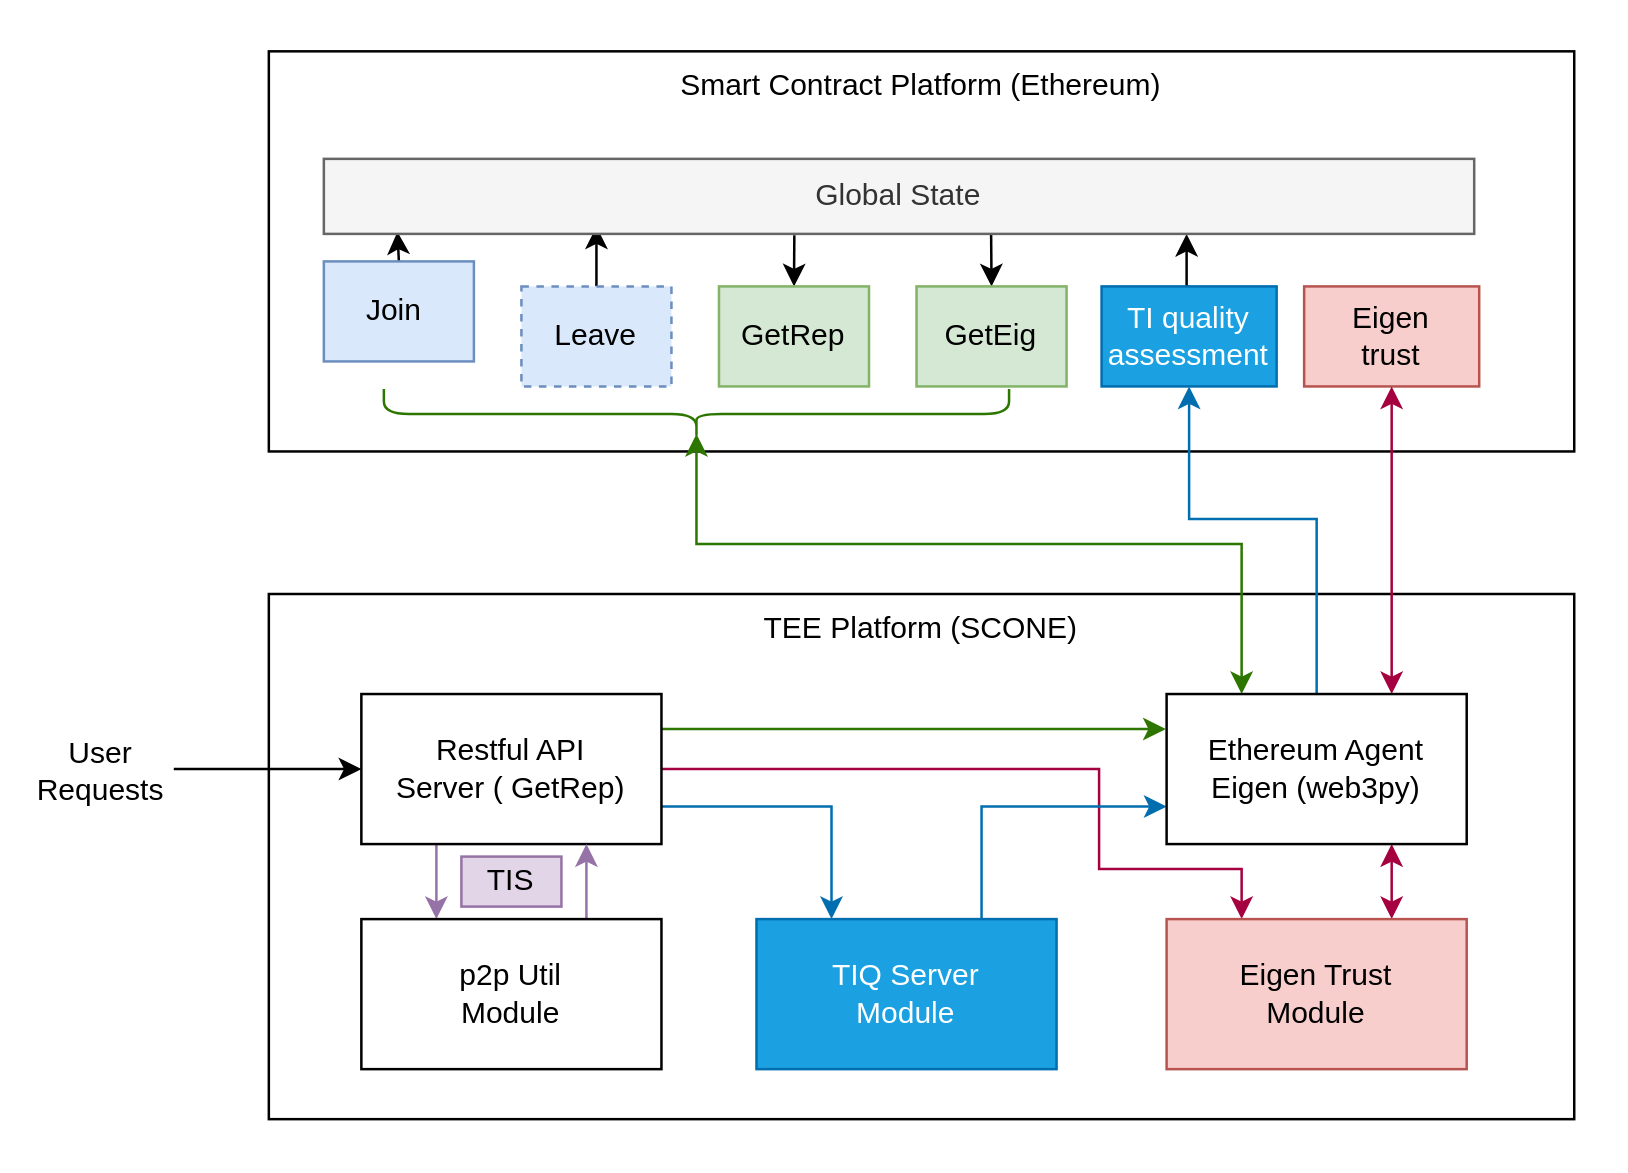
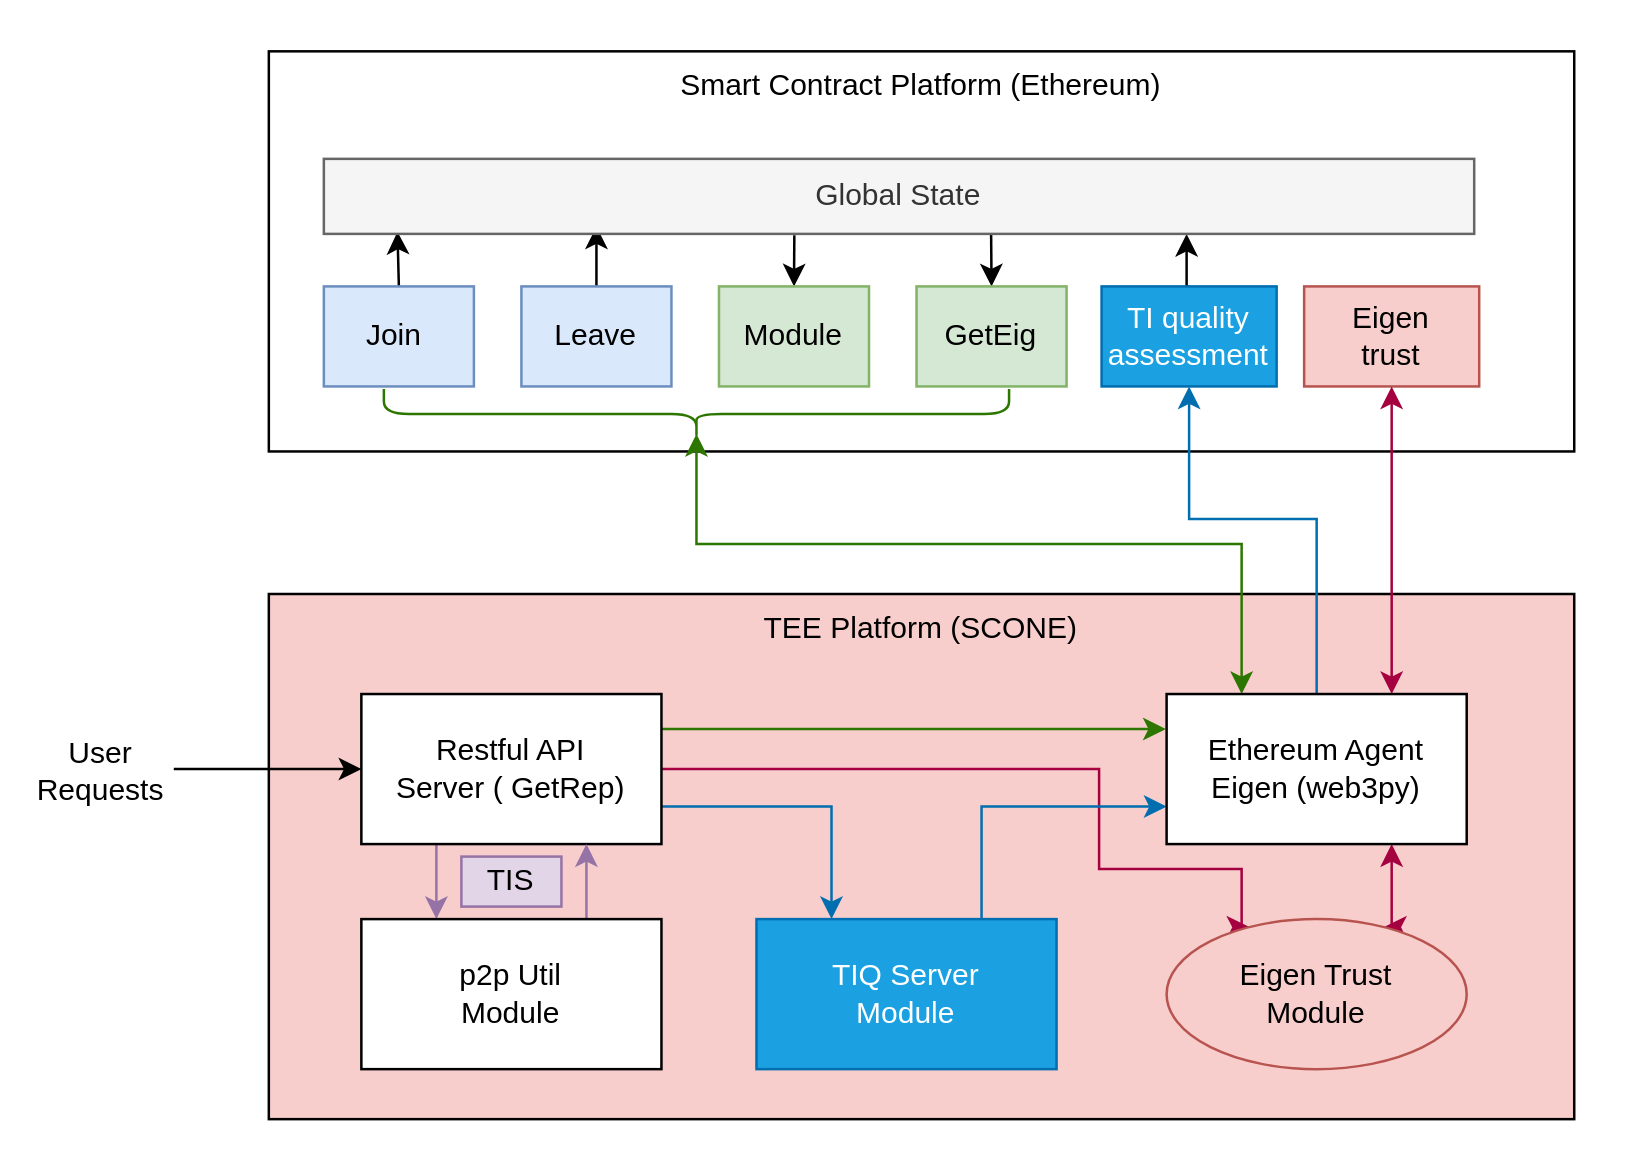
(399, 311) -> (399, 336)
(596, 336) -> (596, 336)
(794, 336) -> (794, 336)
(921, 856) -> (921, 856)
(1316, 994) -> (1316, 994)
